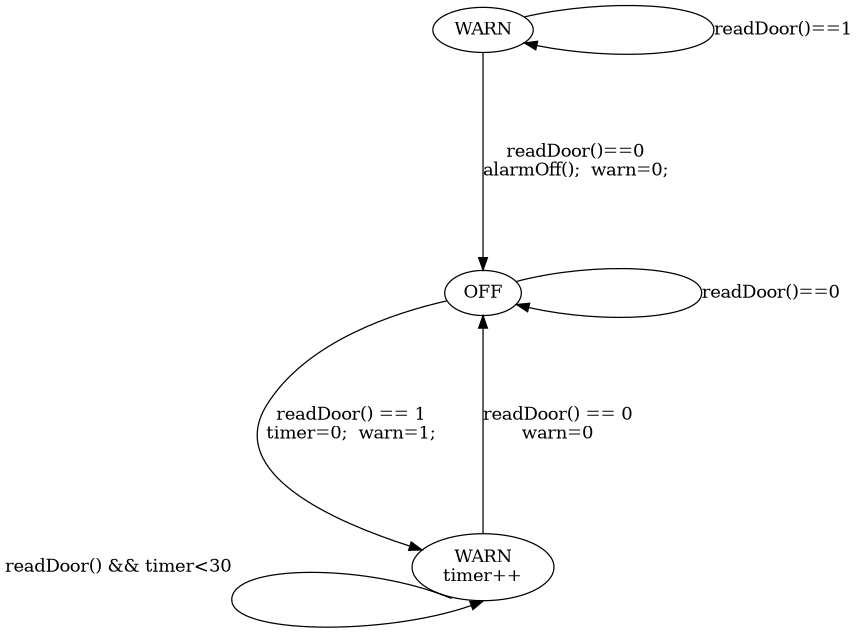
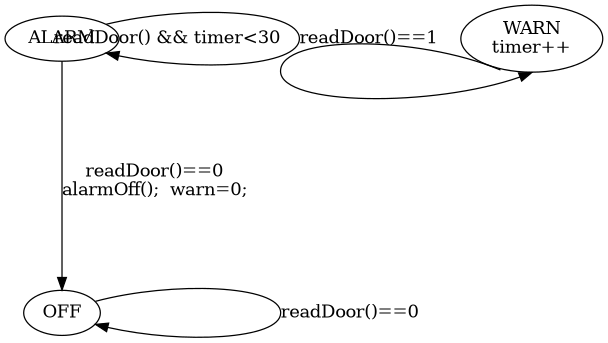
(483, 30) -> (62, 39)
(264, 413) -> none
(483, 431) -> none
